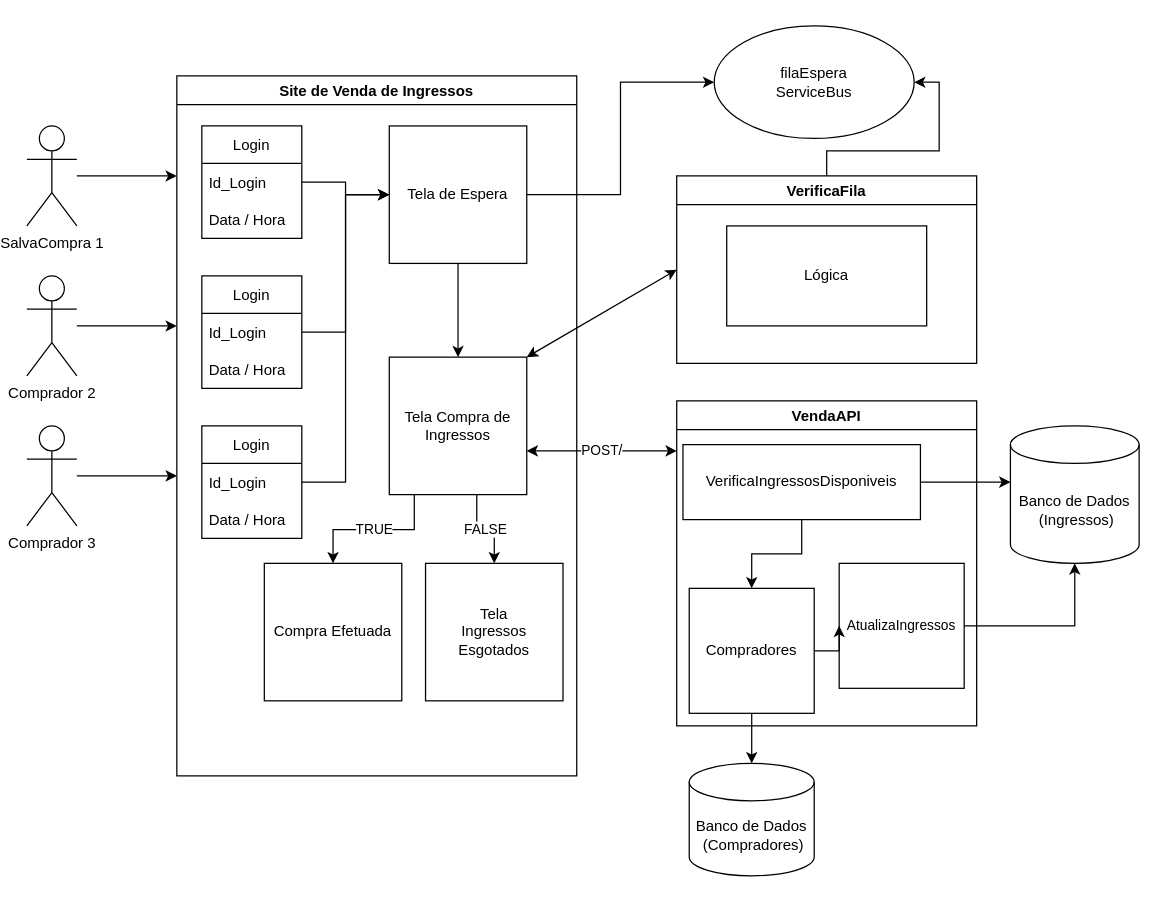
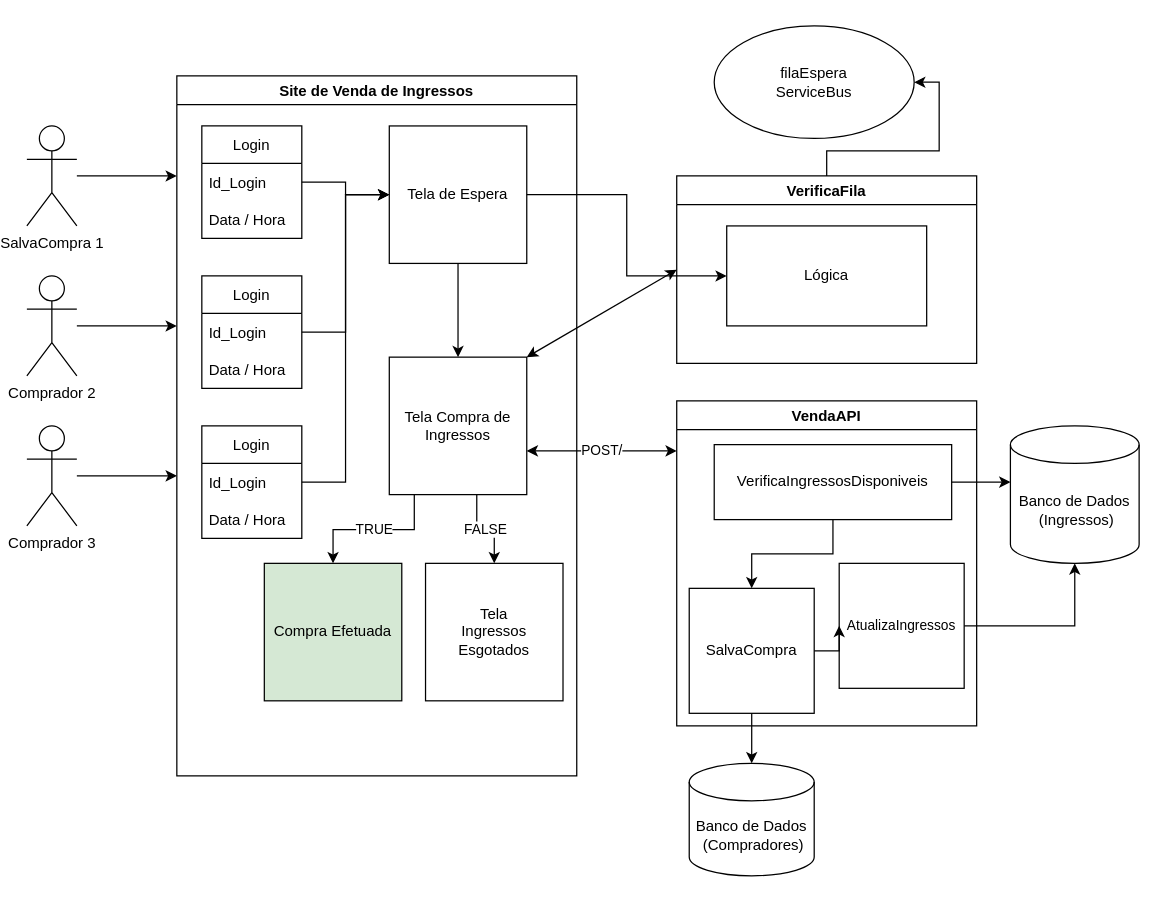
(621, 97) -> (627, 248)
(802, 482) -> (833, 482)
(333, 632) -> (333, 632)
(752, 651) -> (752, 651)
